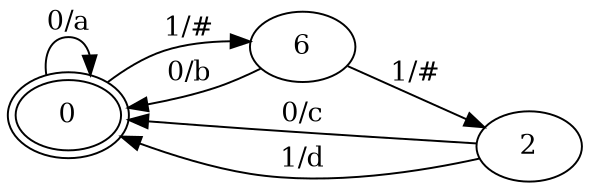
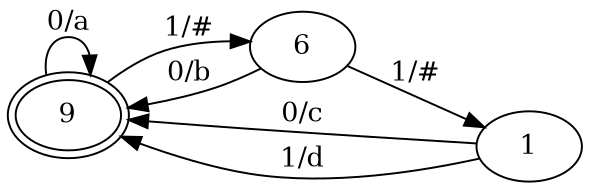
(68, 115) -> (68, 115)
(529, 146) -> (529, 146)
